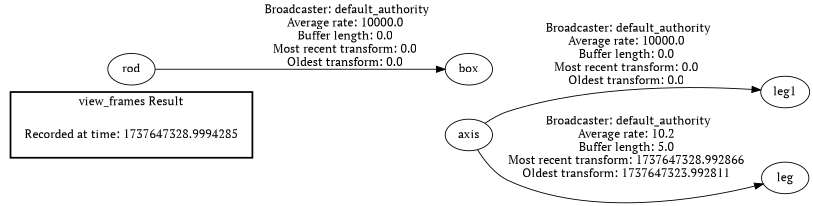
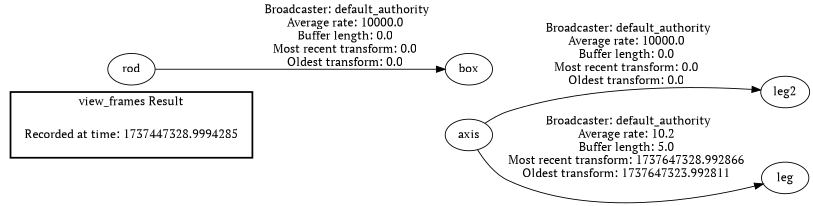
(785, 92) -> (785, 92)
(131, 135) -> (131, 135)
